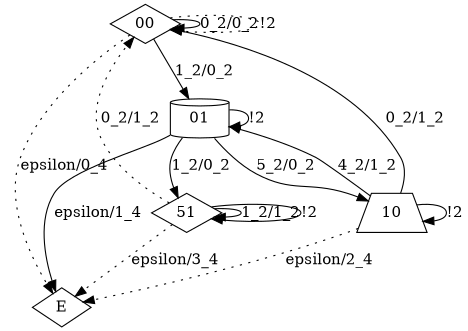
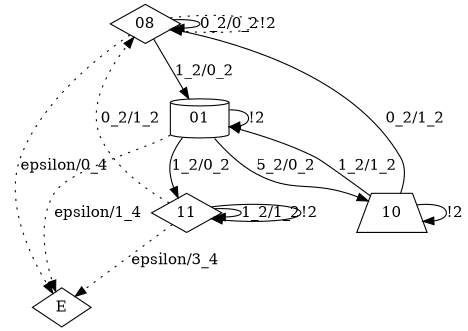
(145, 24) -> (145, 24)
(367, 166) -> (367, 166)
(69, 180) -> (69, 180)
(187, 213) -> (187, 213)
(227, 268) -> none
